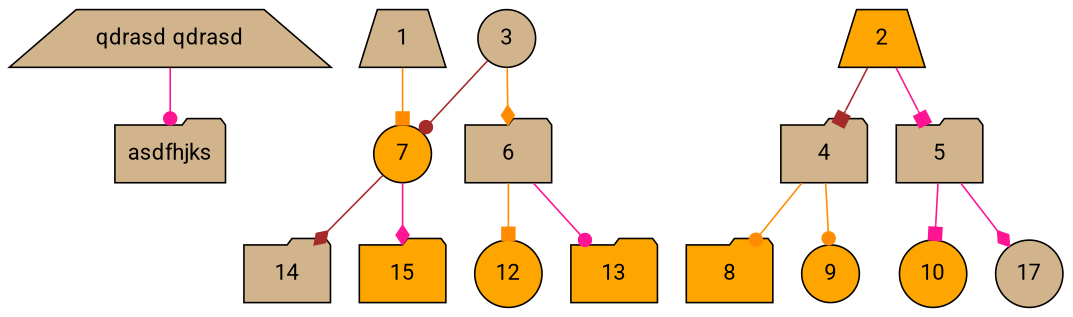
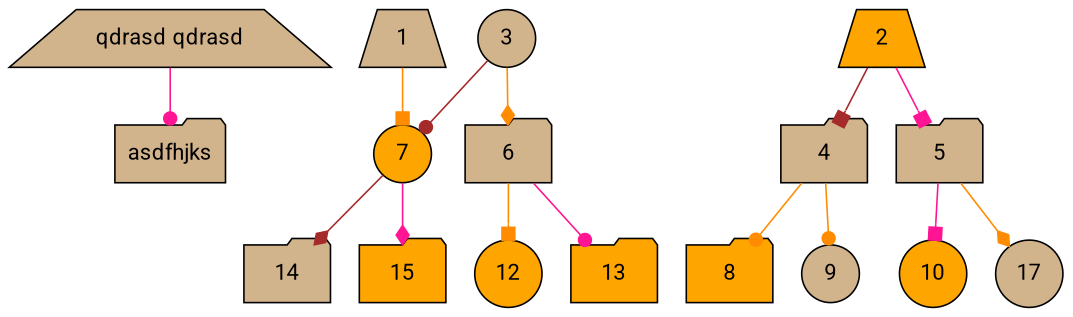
(979, 207) -> (979, 207)
(831, 274) -> (831, 274)
